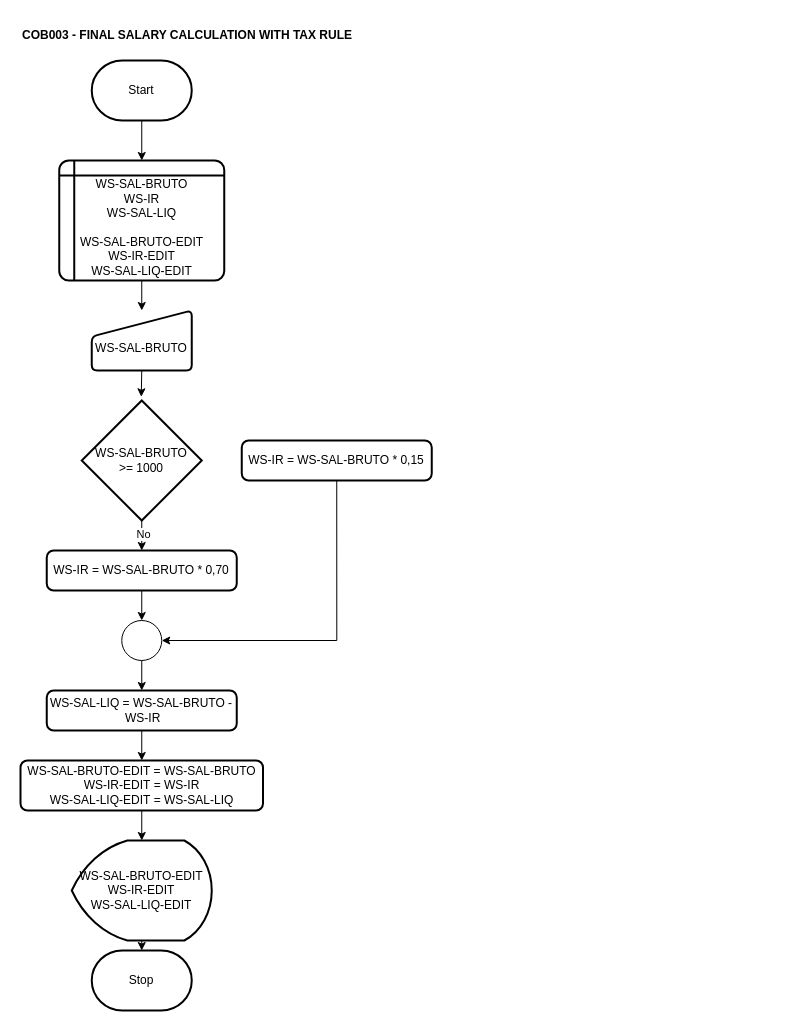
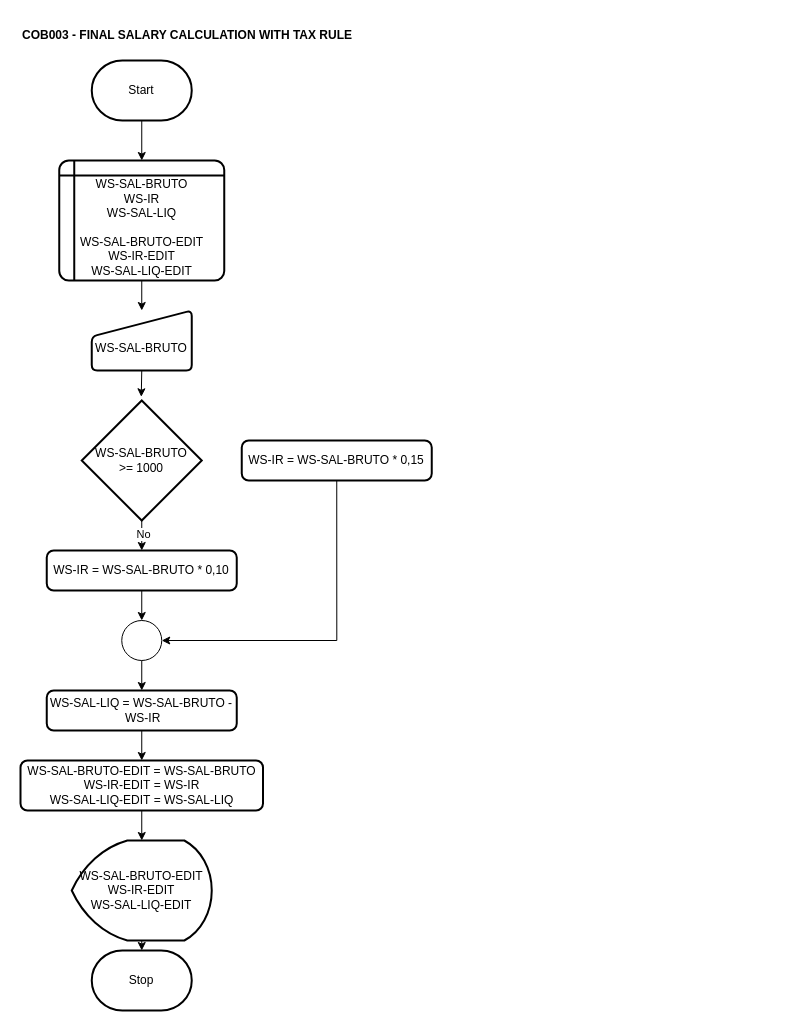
(142, 571) -> (142, 571)
